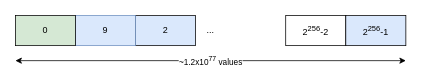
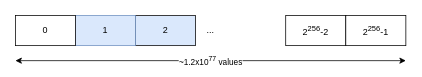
(45, 30) -> (45, 30)
(105, 30) -> (105, 30)
(375, 30) -> (375, 30)
